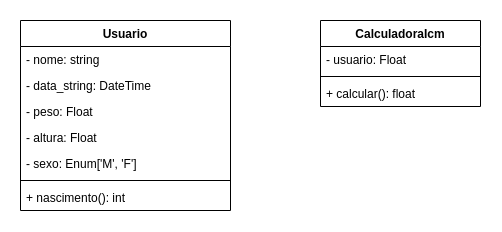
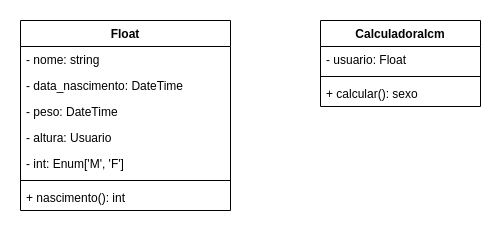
(126, 35) -> (126, 35)
(96, 87) -> (109, 87)
(381, 95) -> (379, 95)
(64, 113) -> (74, 113)
(69, 139) -> (76, 139)
(86, 165) -> (81, 165)
